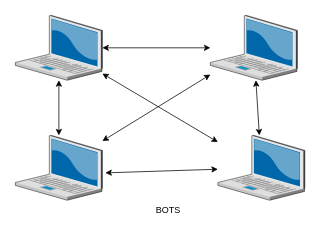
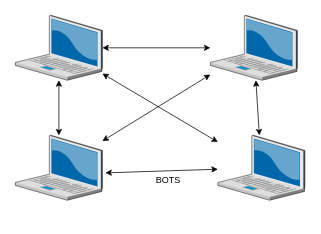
(168, 210) -> (168, 180)
